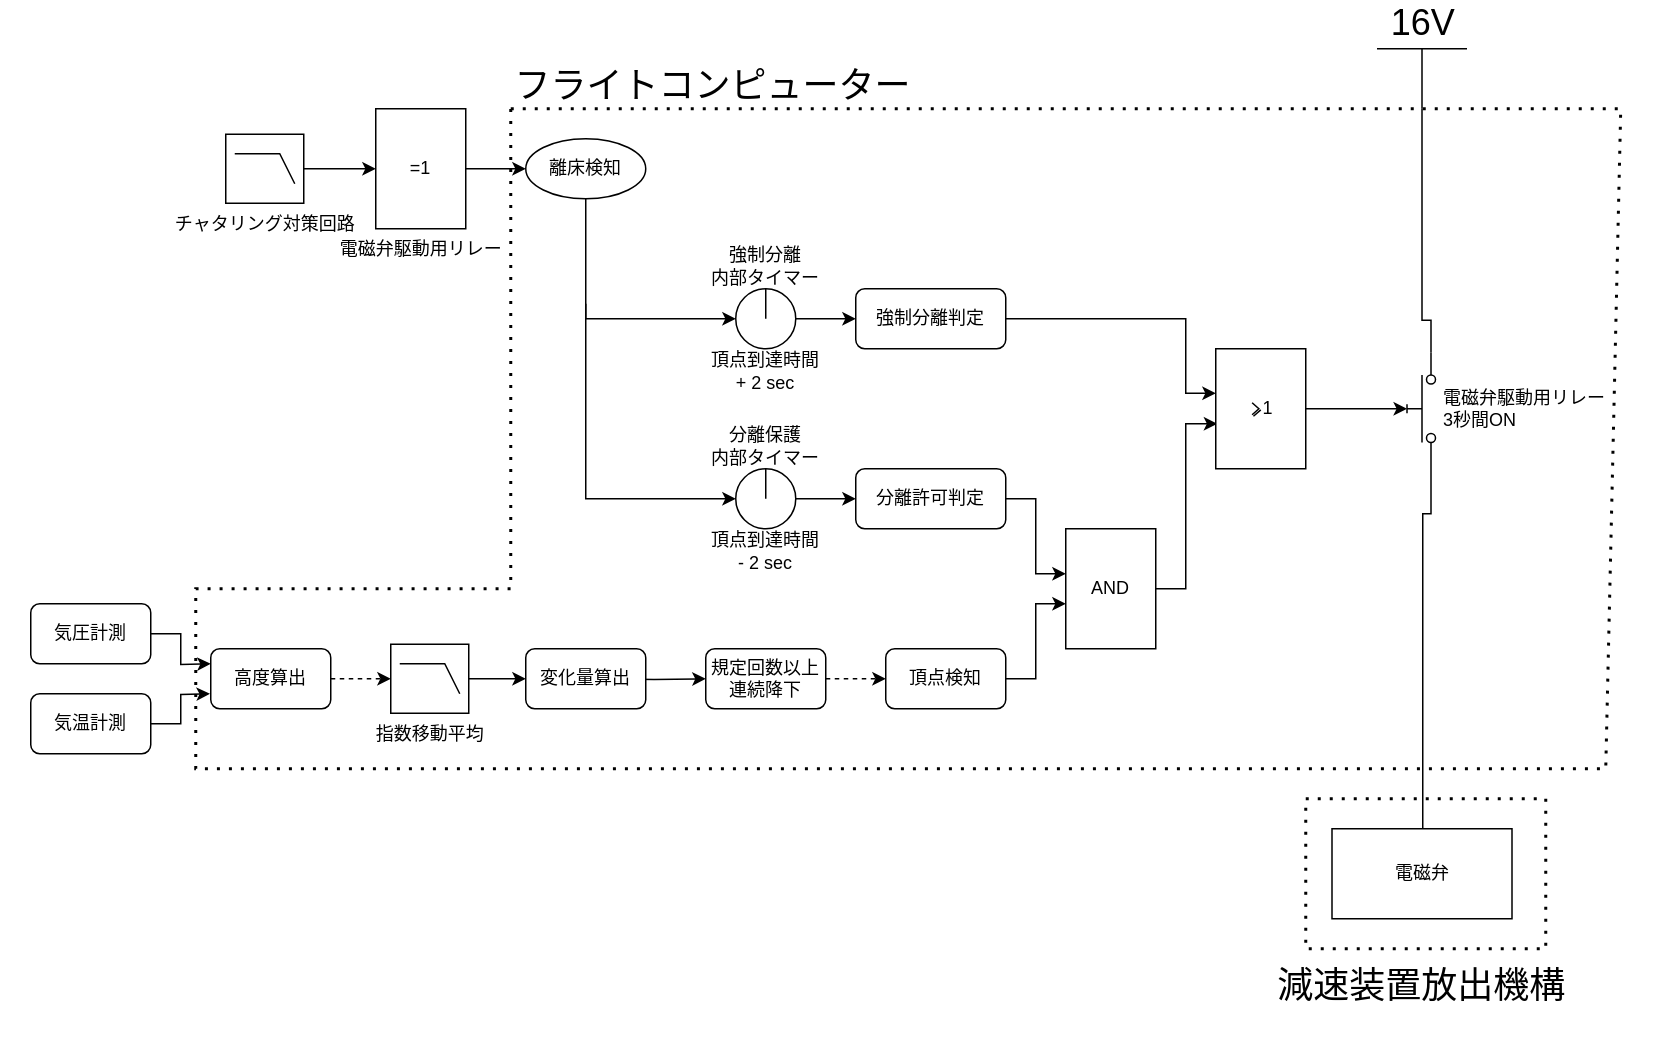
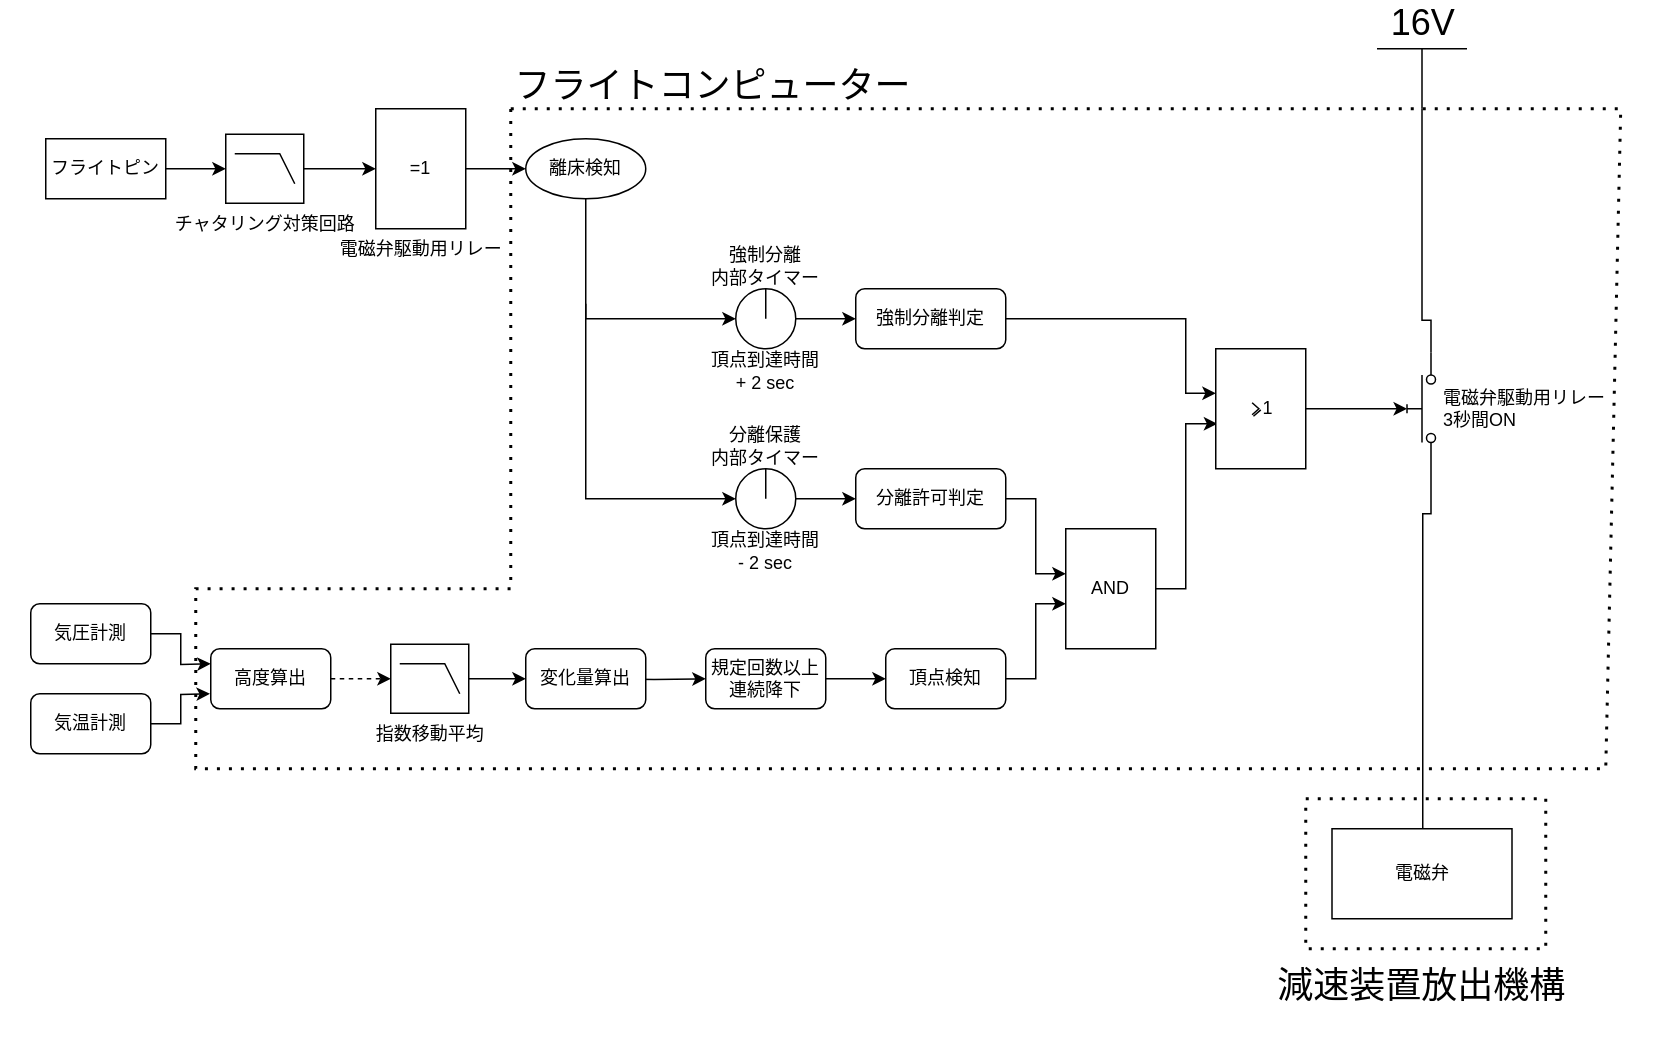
none -> (106, 169)
none -> (191, 169)
(850, 679) -> (850, 679)
